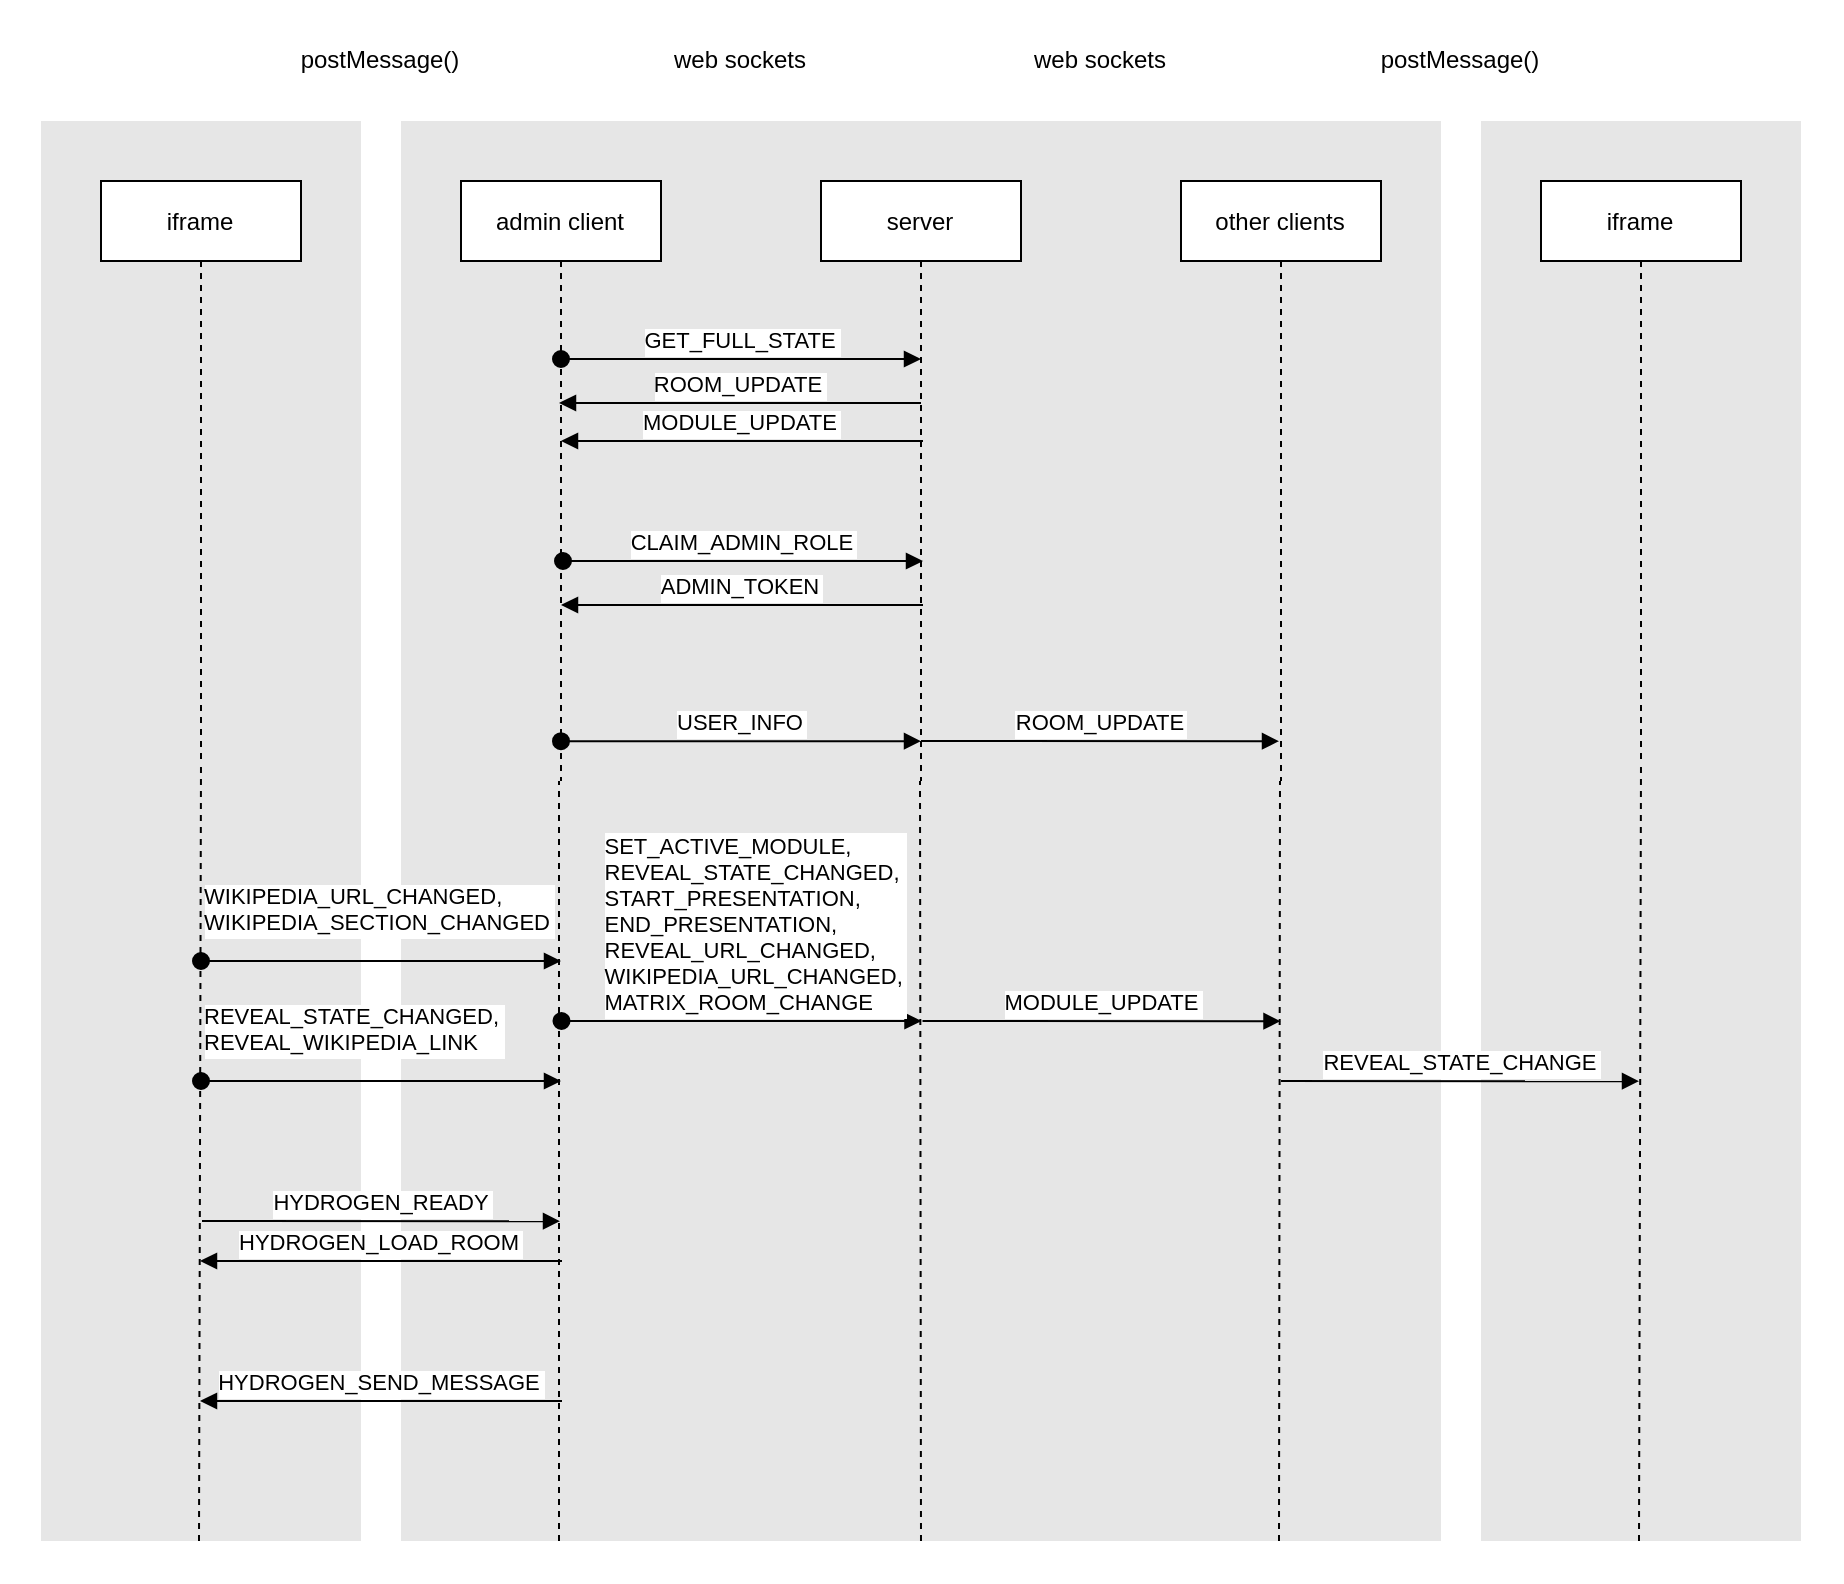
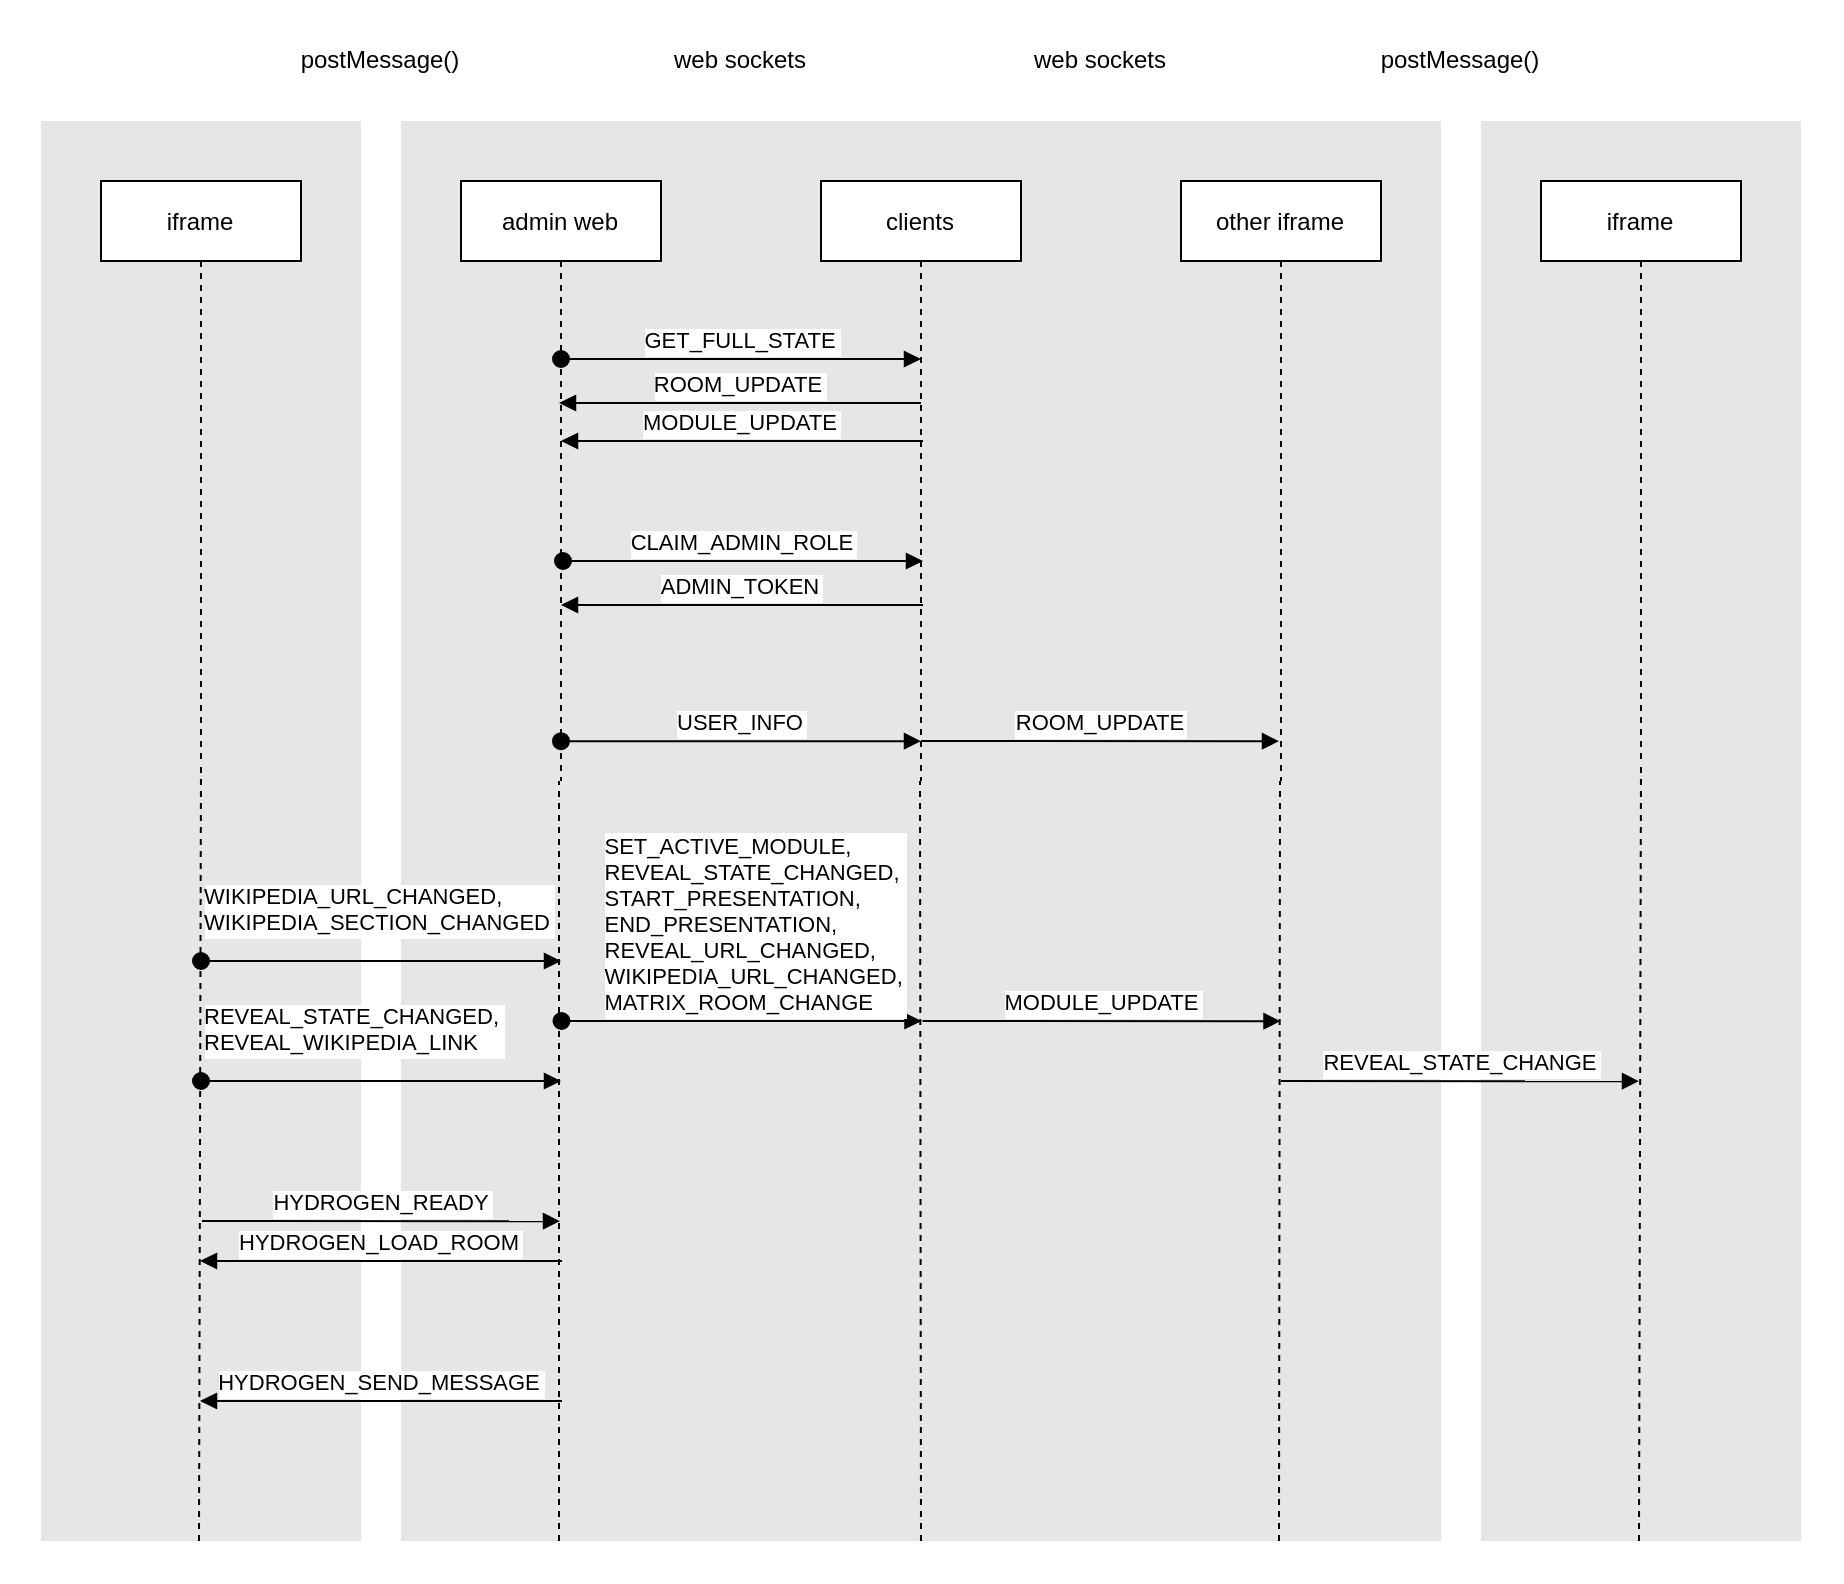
(560, 222) -> (560, 222)
(920, 222) -> (920, 222)
(1280, 222) -> (1280, 222)
